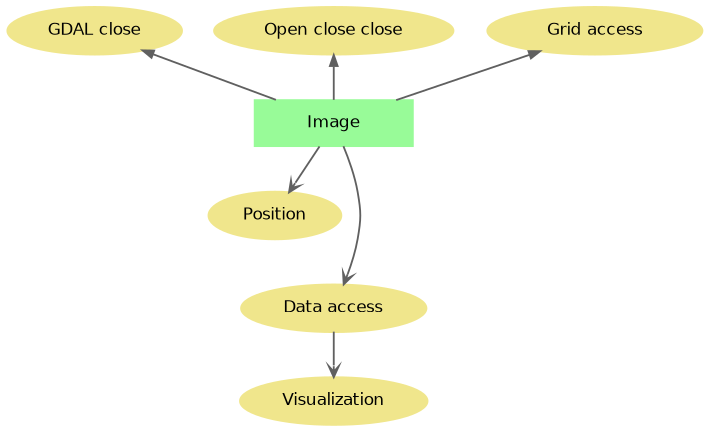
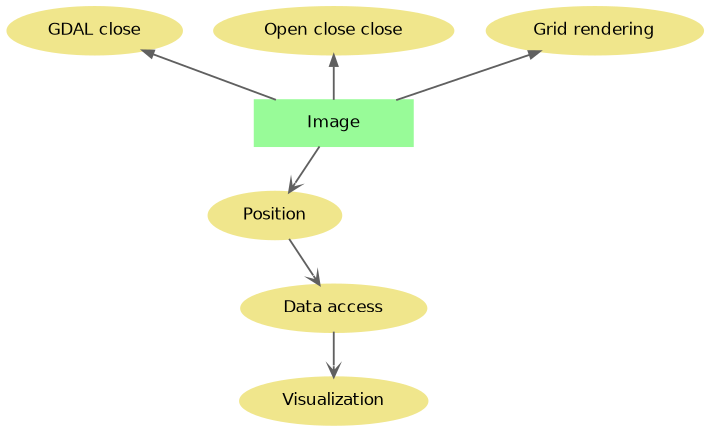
(595, 31) -> (595, 31)
(360, 210) -> (301, 257)
